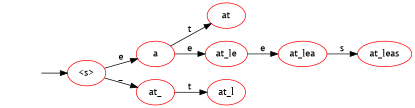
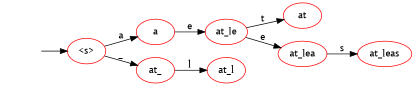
(188, 36) -> (262, 24)
(121, 57) -> (121, 36)
(190, 87) -> (190, 65)
